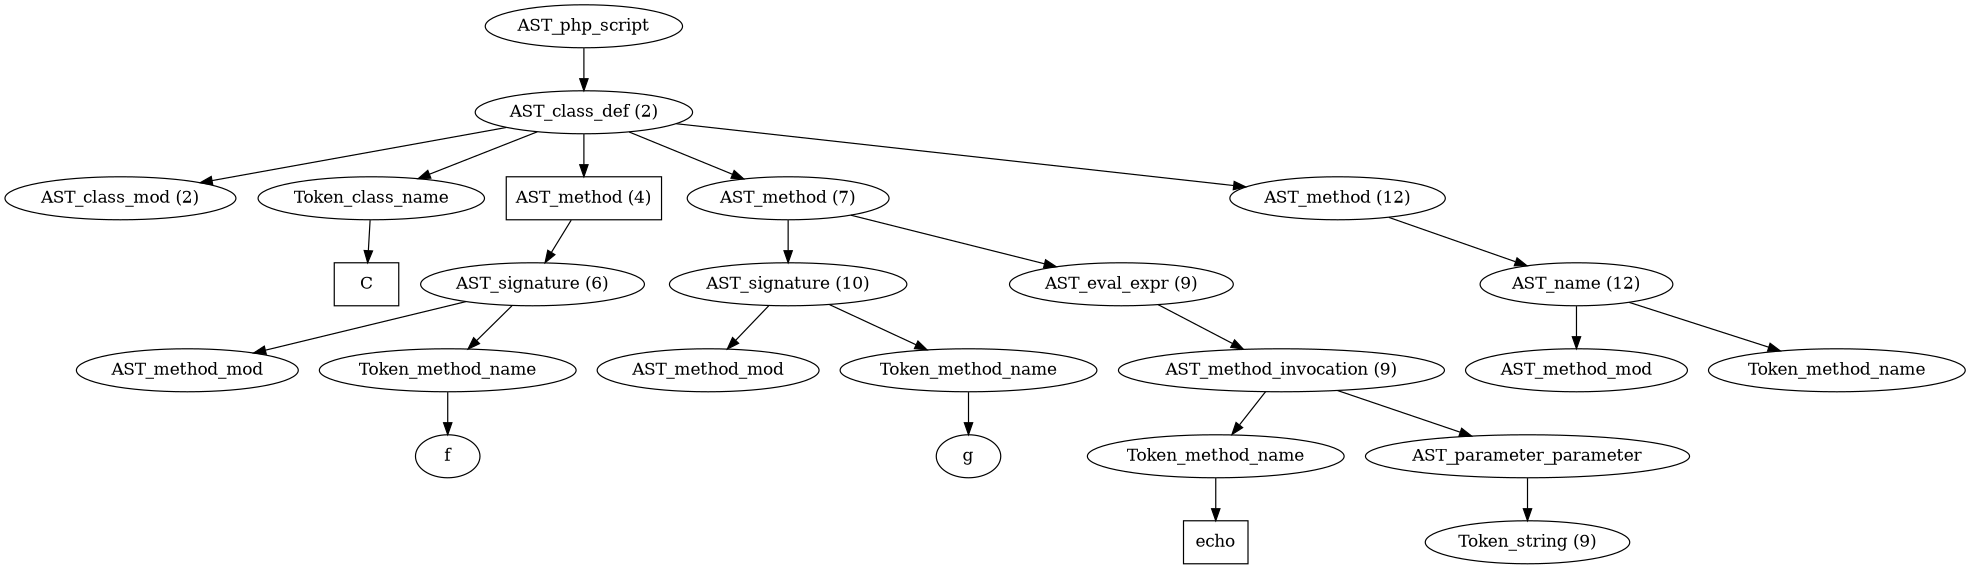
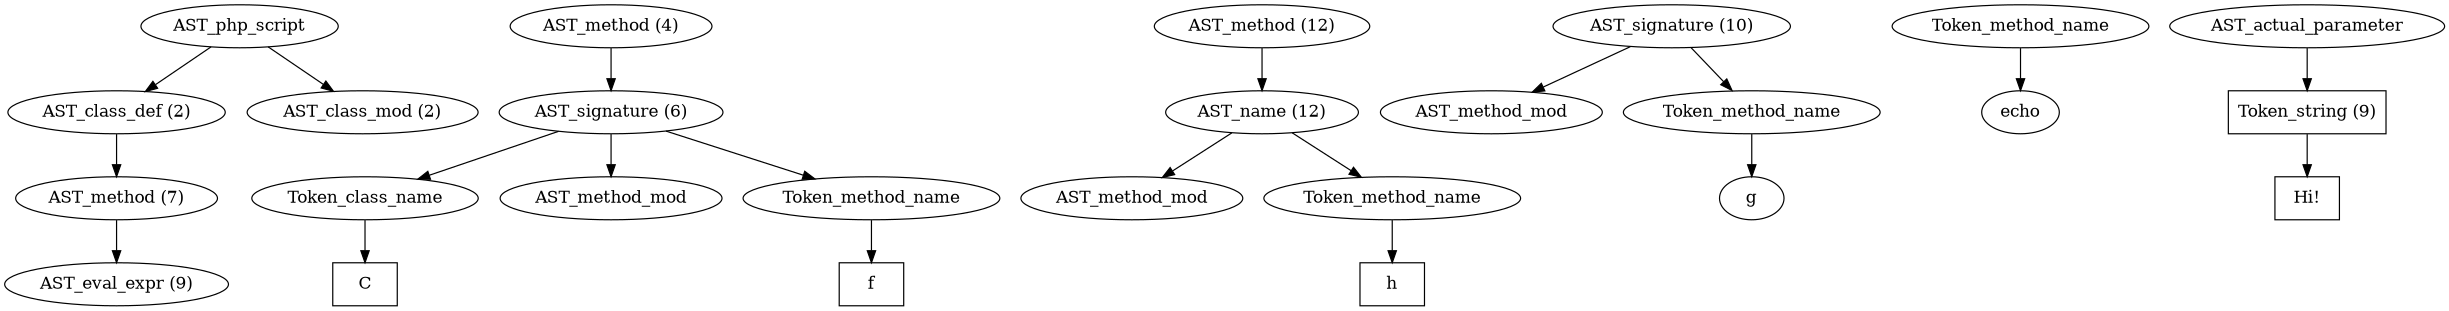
(584, 149) -> none
(483, 153) -> (494, 153)
(359, 154) -> (296, 66)
(955, 155) -> none
(584, 198) -> (611, 26)
none -> (2307, 198)
(788, 235) -> none
none -> (1392, 284)
(1281, 370) -> none
(448, 456) -> (871, 284)
(1527, 456) -> (2307, 26)
(1216, 542) -> (2021, 112)
(1527, 542) -> (2307, 112)
